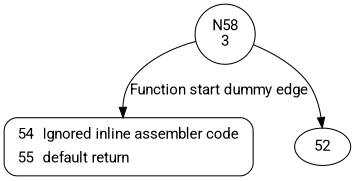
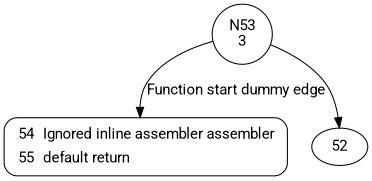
(225, 34) -> (242, 34)
(141, 134) -> (159, 134)
